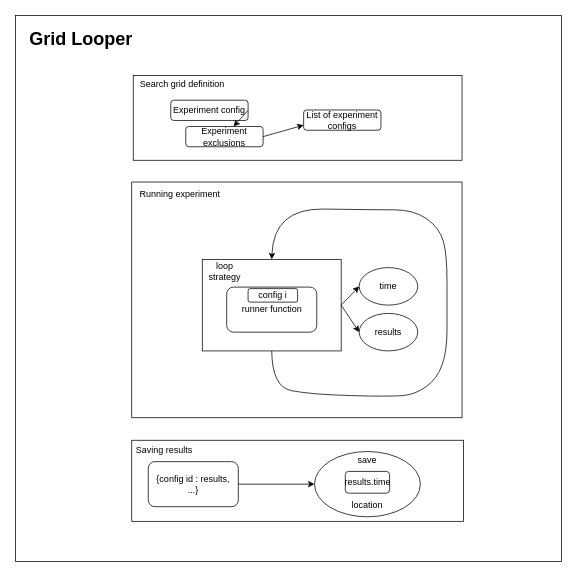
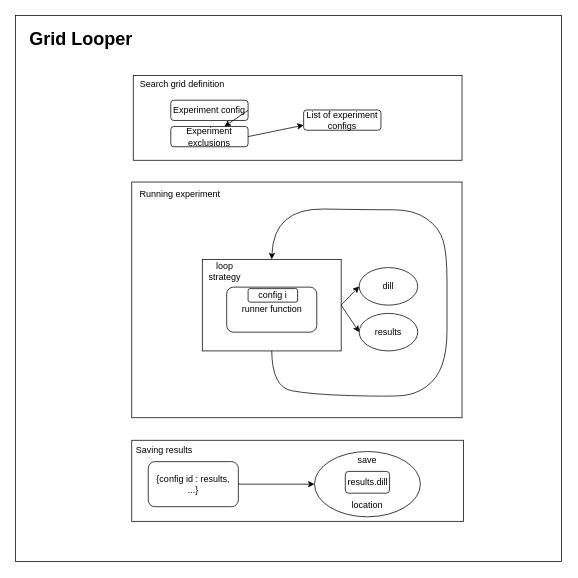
(224, 137) -> (209, 137)
(388, 286) -> (388, 286)
(368, 482) -> (368, 482)
